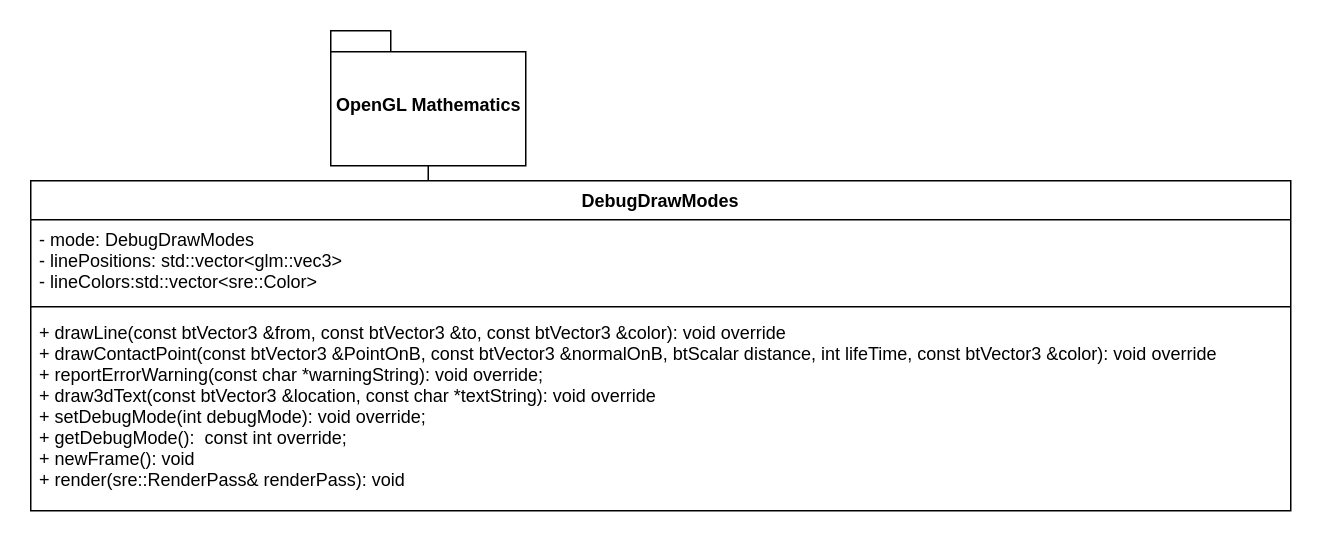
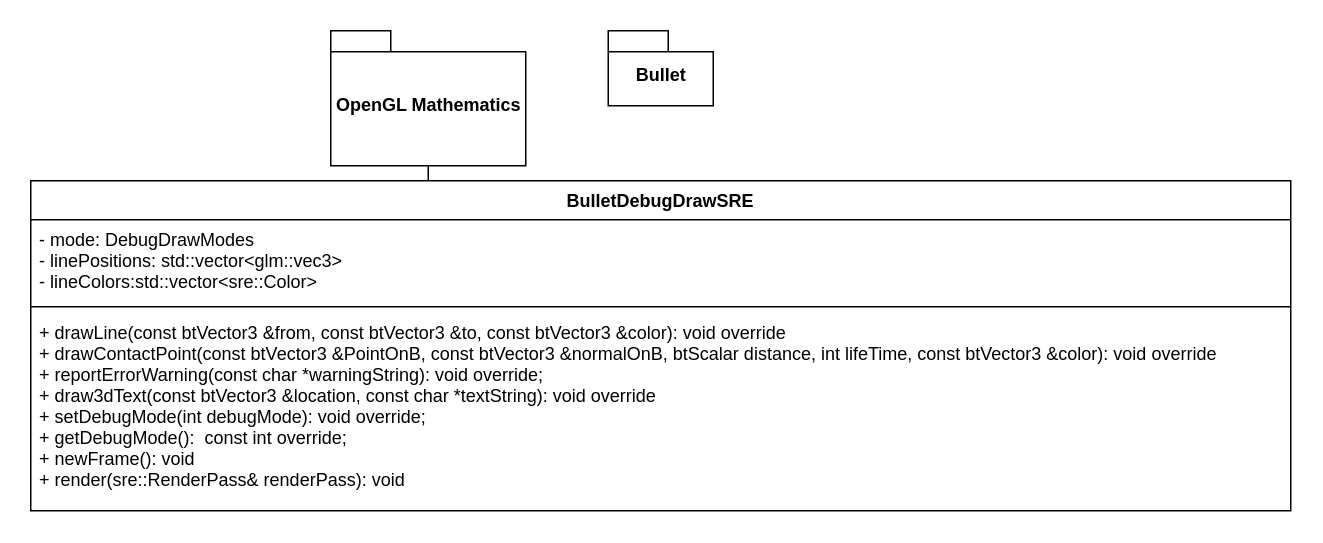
none -> (661, 68)
(660, 201) -> (660, 201)
